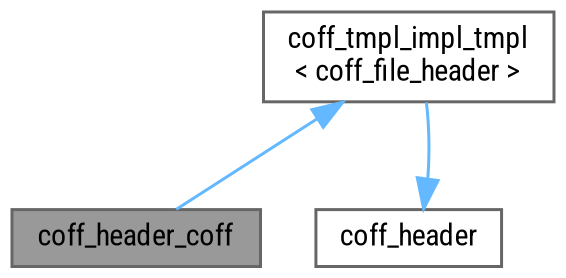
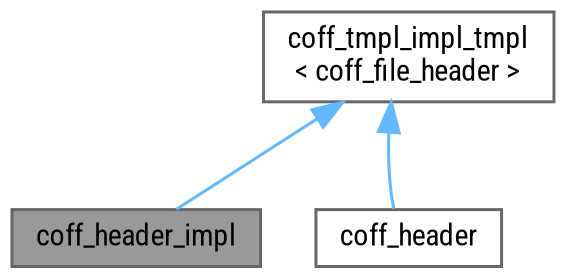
(429, 140) -> (389, 171)
(136, 238) -> (136, 238)
